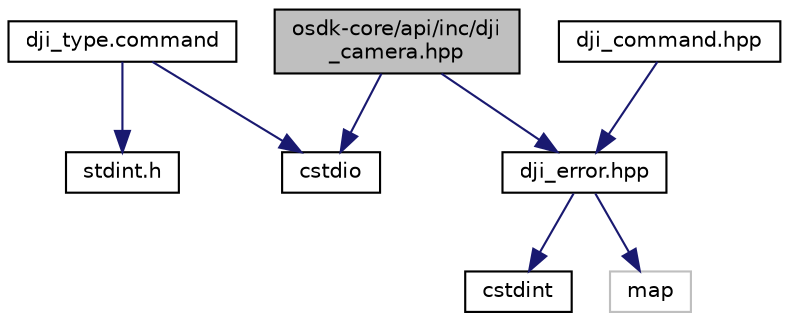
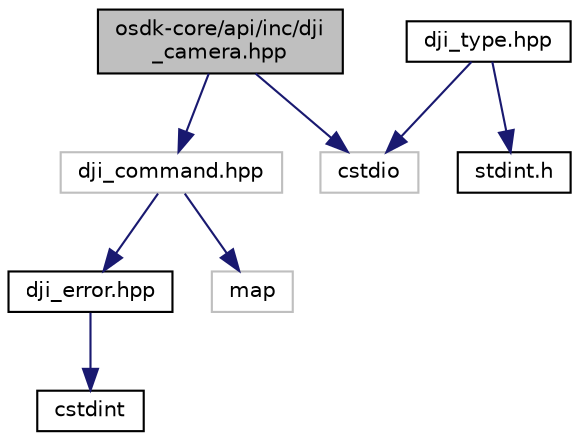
(122, 42) -> (489, 42)
(670, 42) -> (171, 172)
(490, 107) -> (197, 103)
(331, 172) -> (369, 172)
(612, 223) -> (206, 224)
